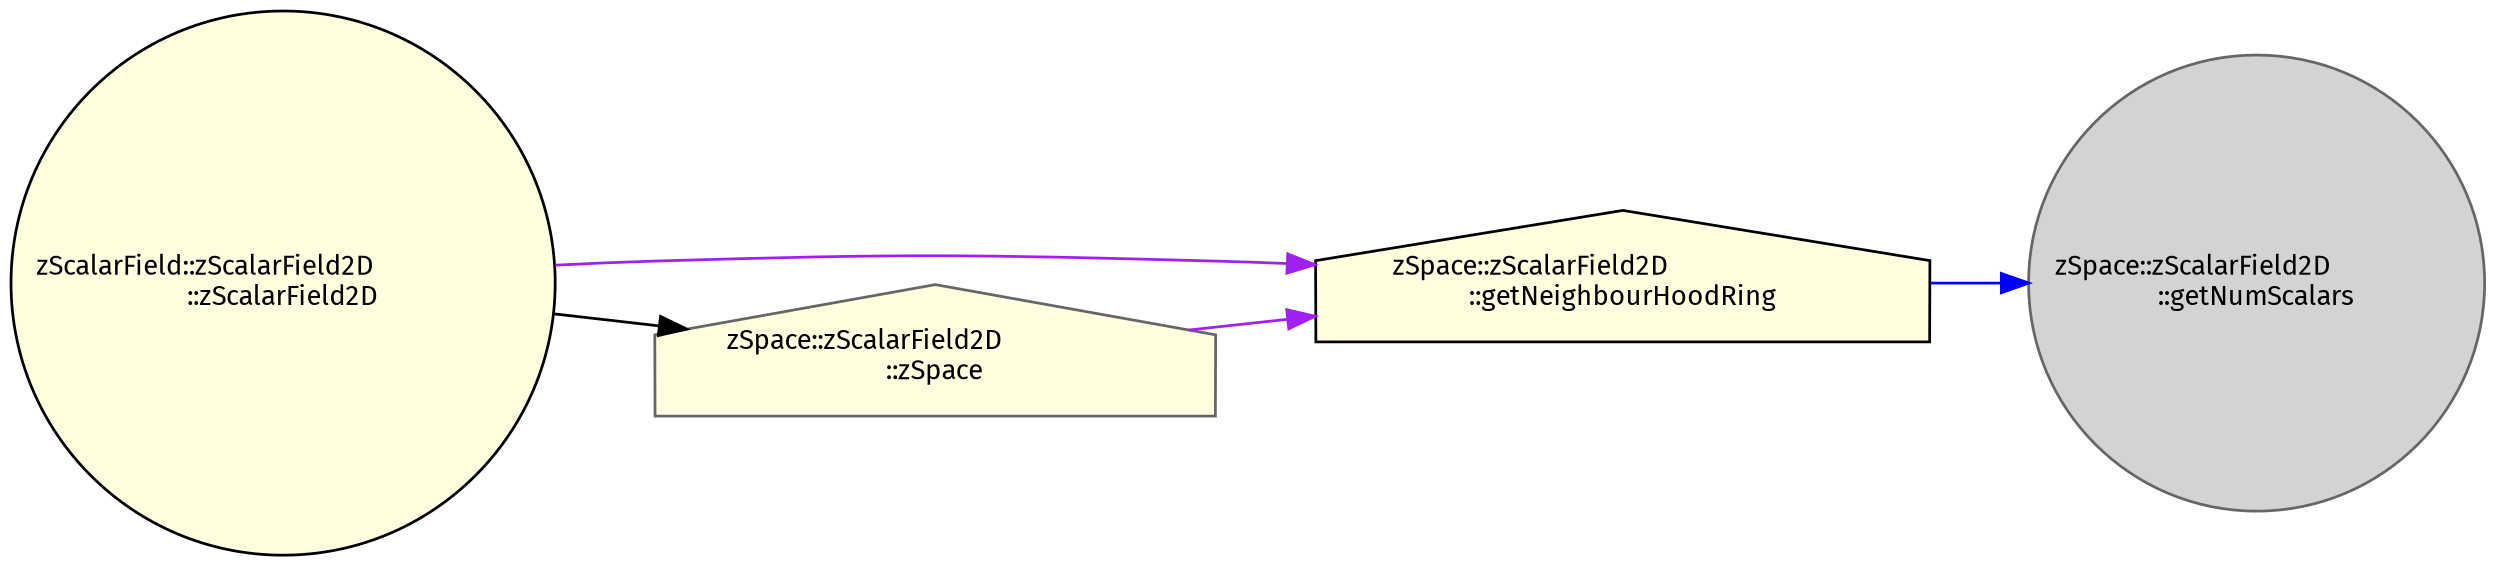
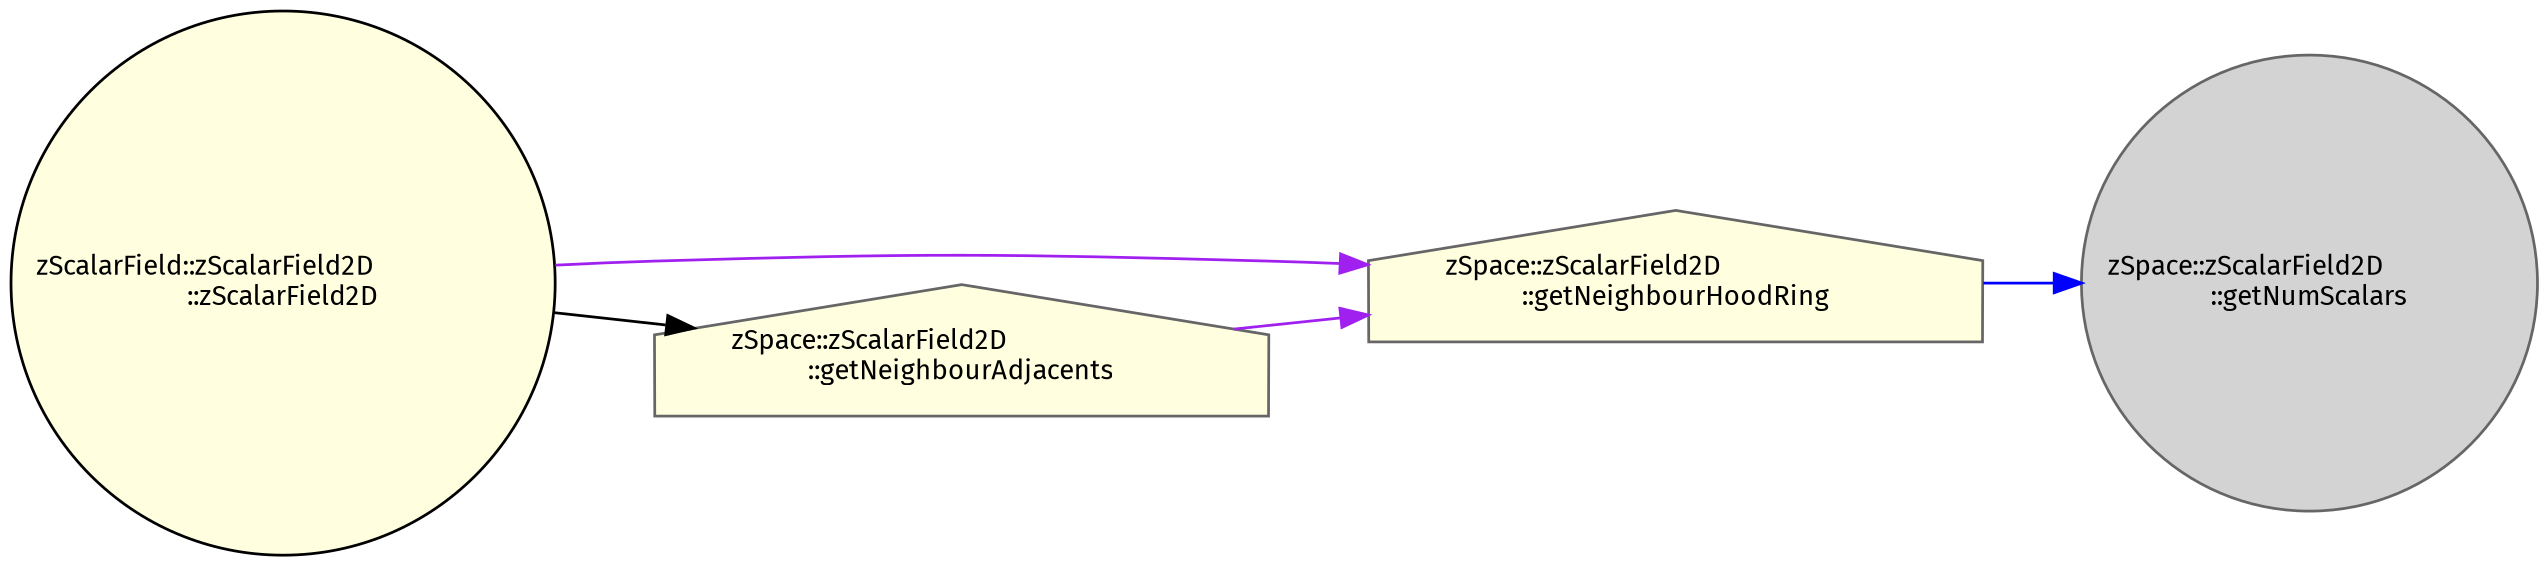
(1623, 283) -> (1676, 283)
(935, 357) -> (962, 357)
